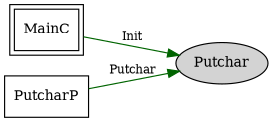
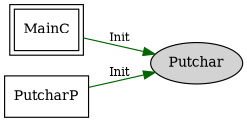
(132, 71) -> (120, 73)
